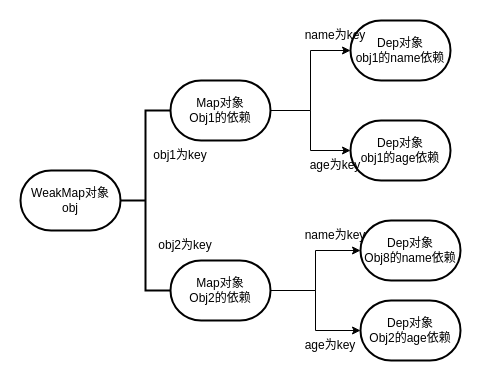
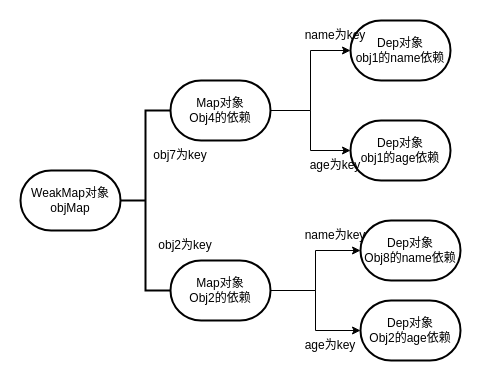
(221, 111) -> (221, 111)
(181, 156) -> (181, 156)
(71, 201) -> (71, 201)
